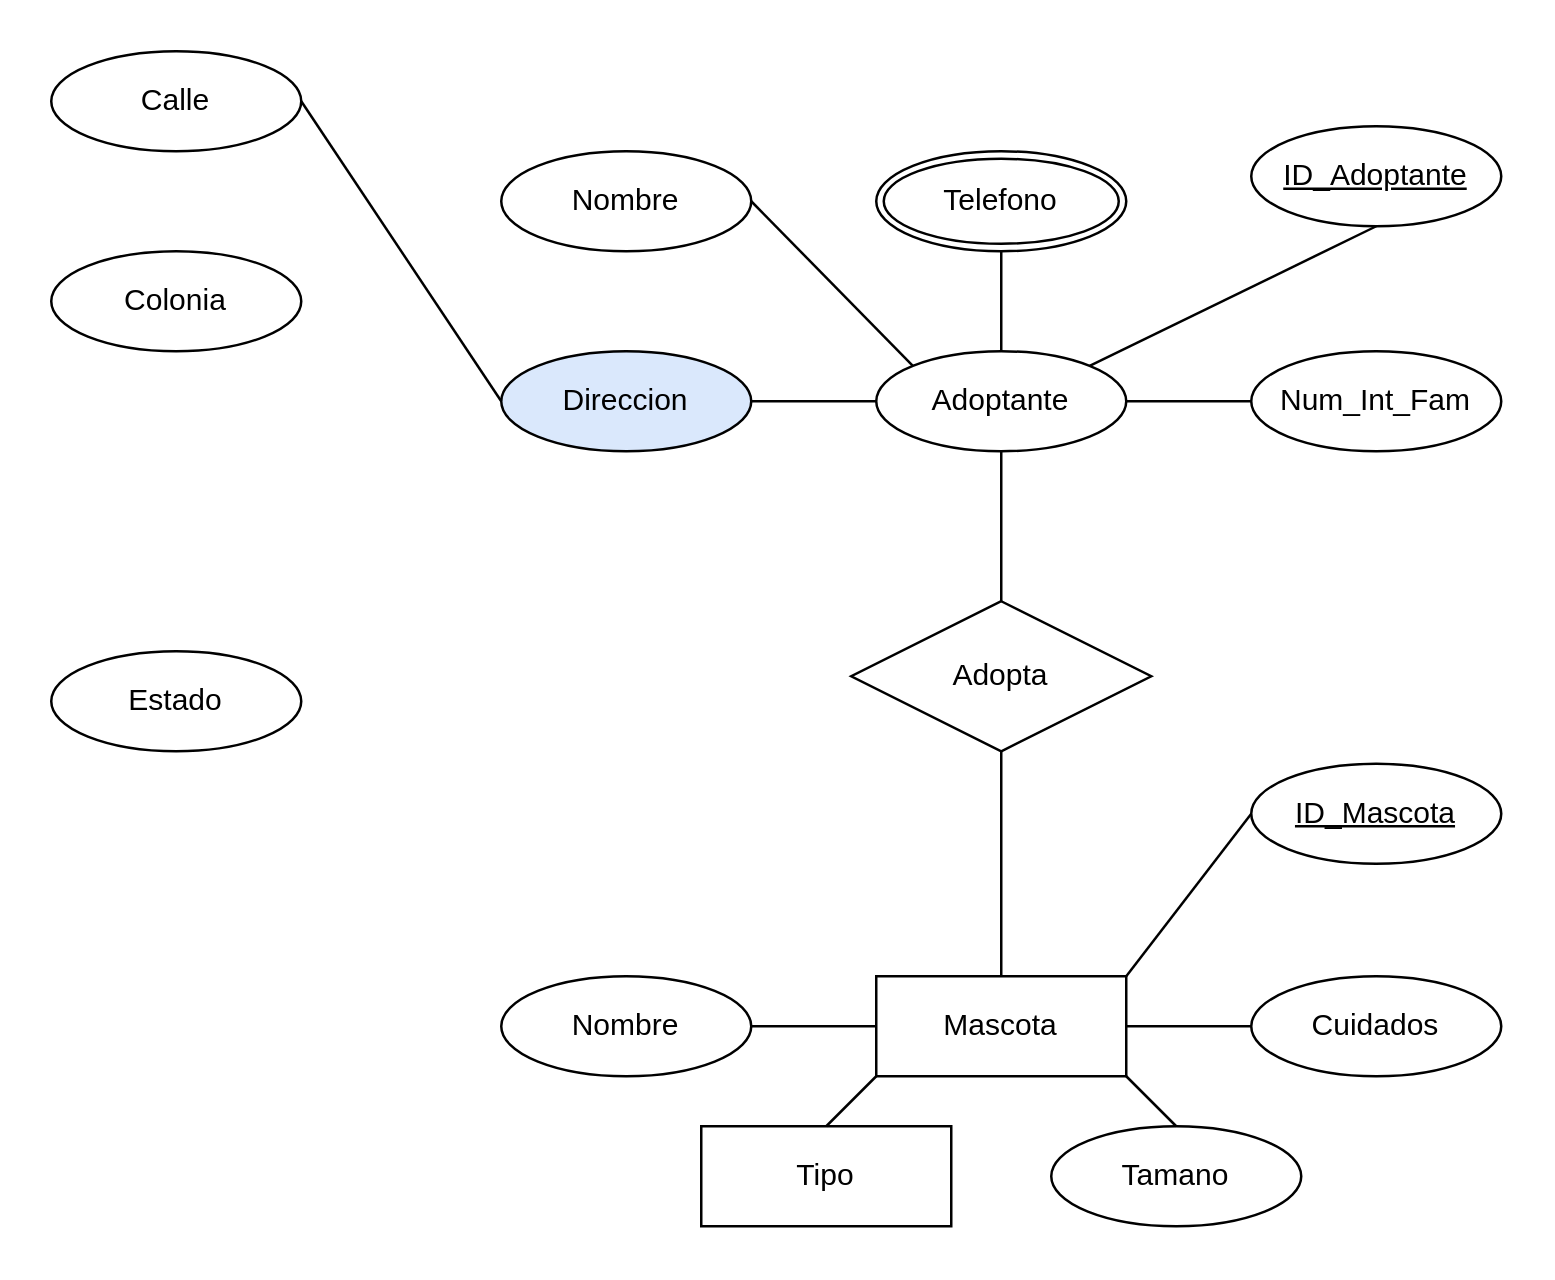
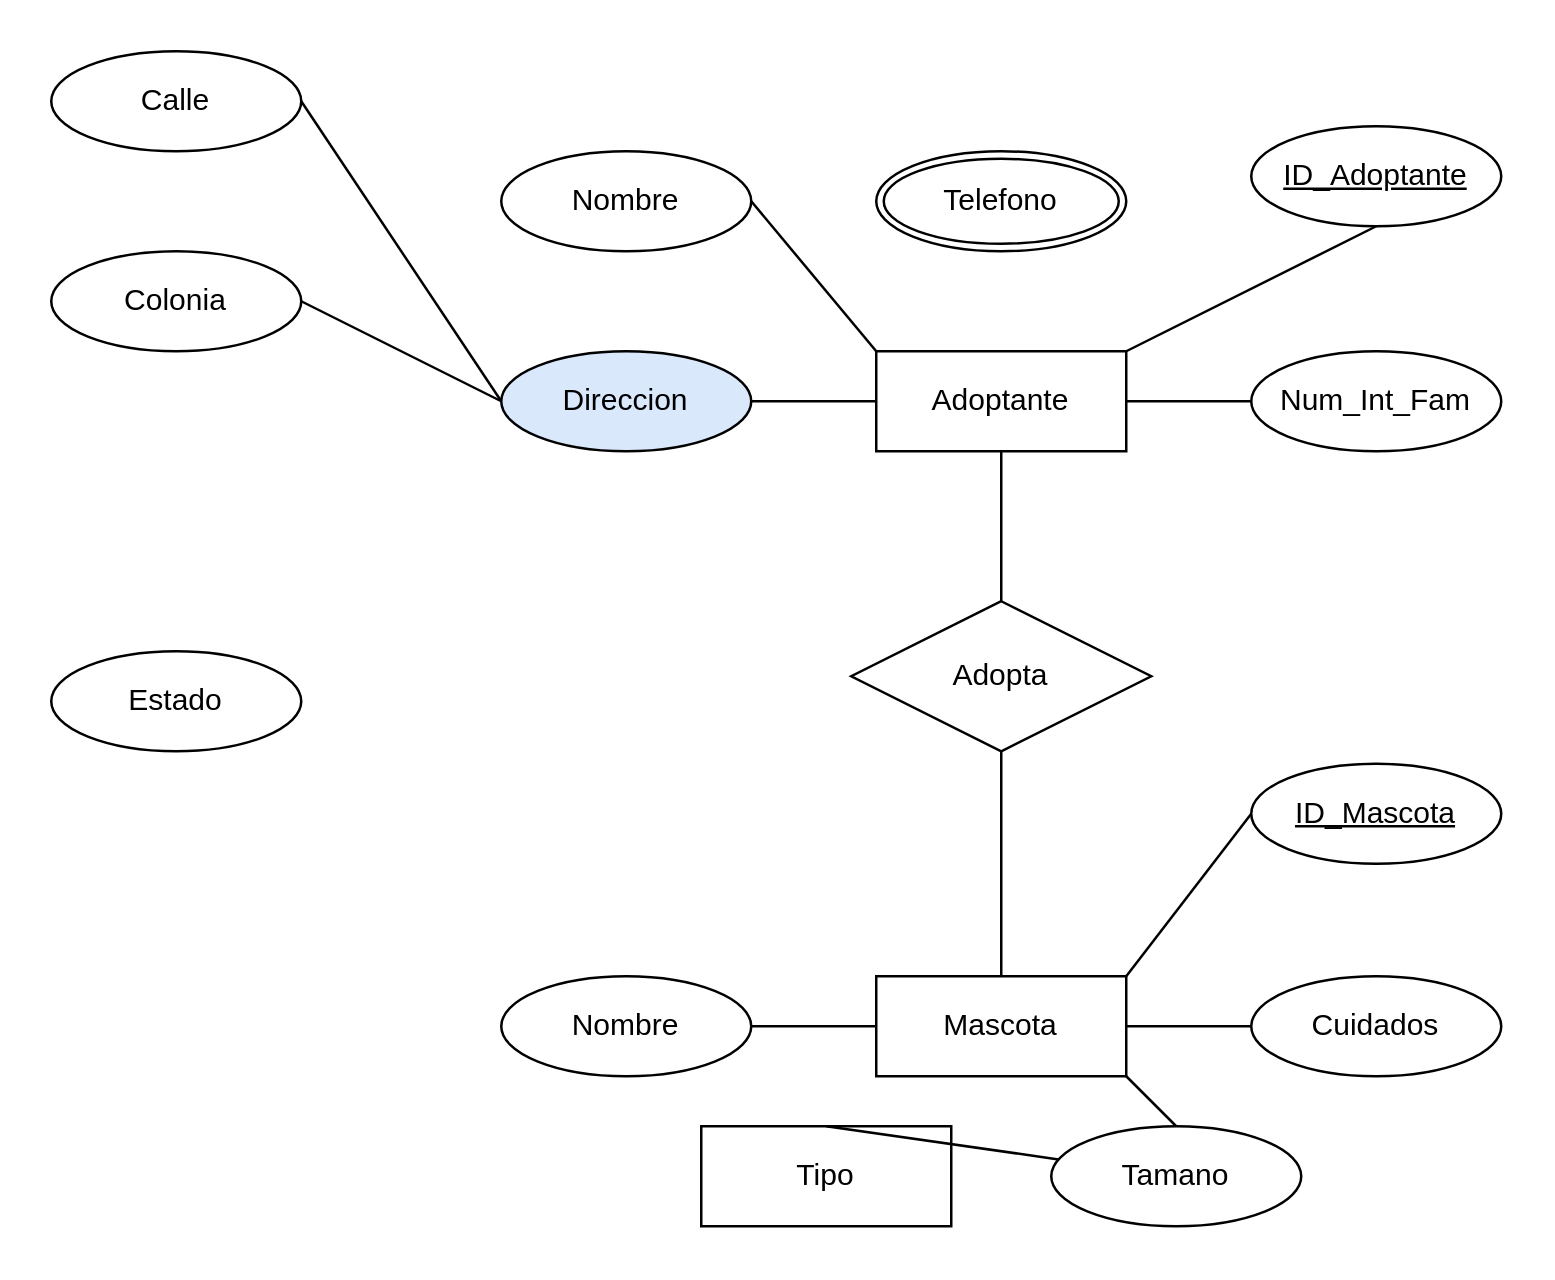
(1001, 301) -> none
none -> (398, 350)
(1001, 401) -> (1001, 401)
(851, 1101) -> (942, 1143)
